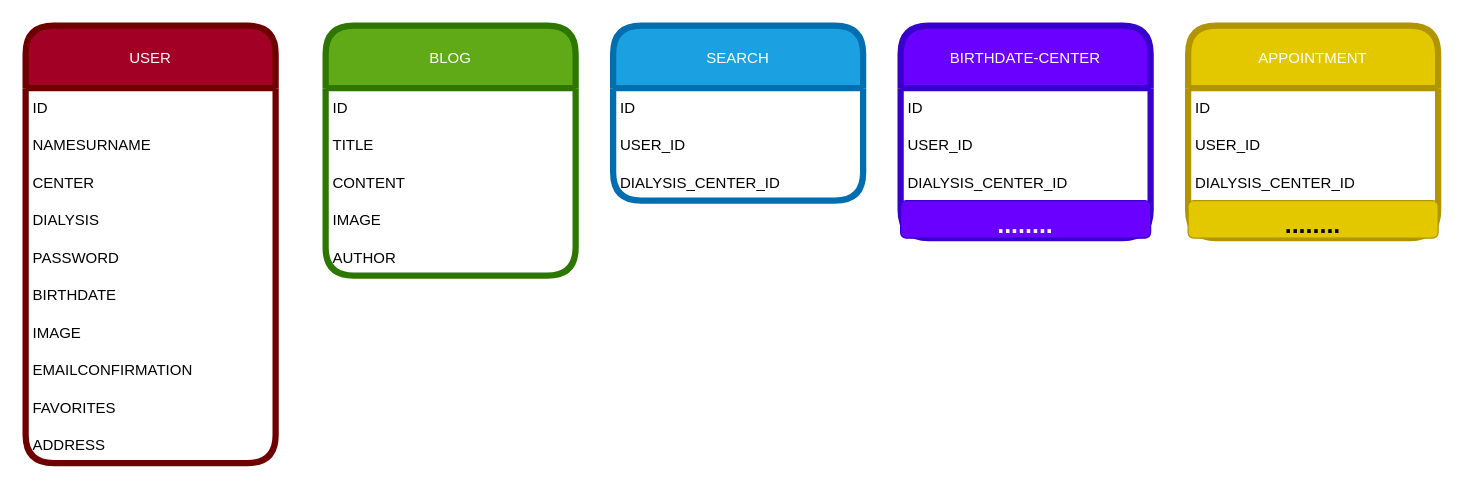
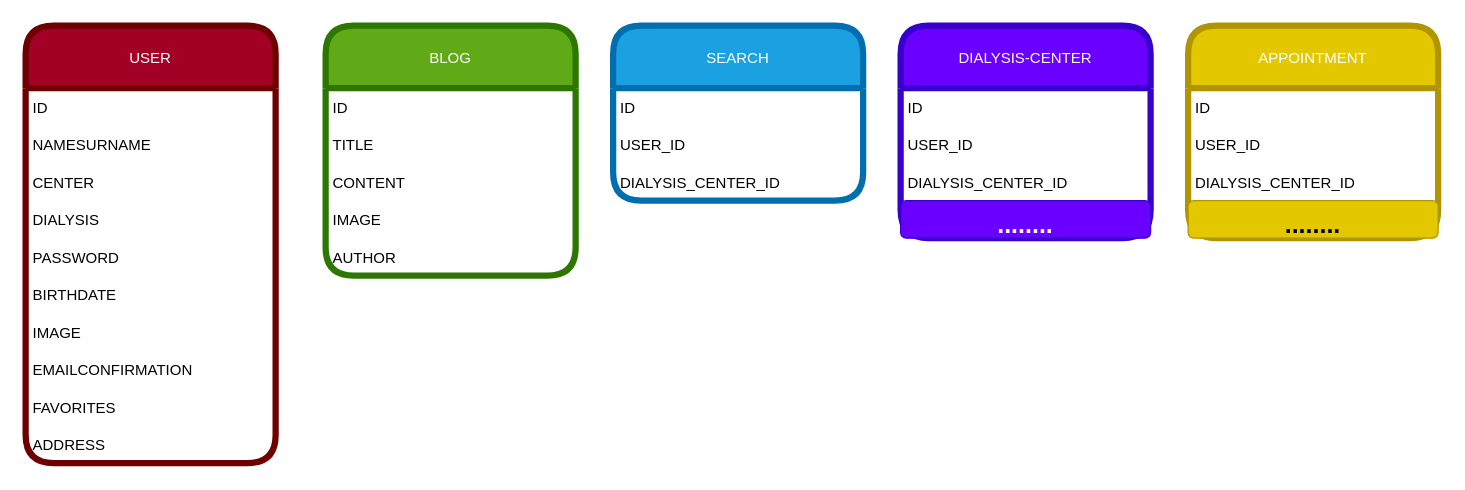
(1025, 58) -> (1025, 58)
